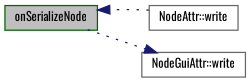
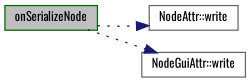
(130, 10) -> (117, 26)
